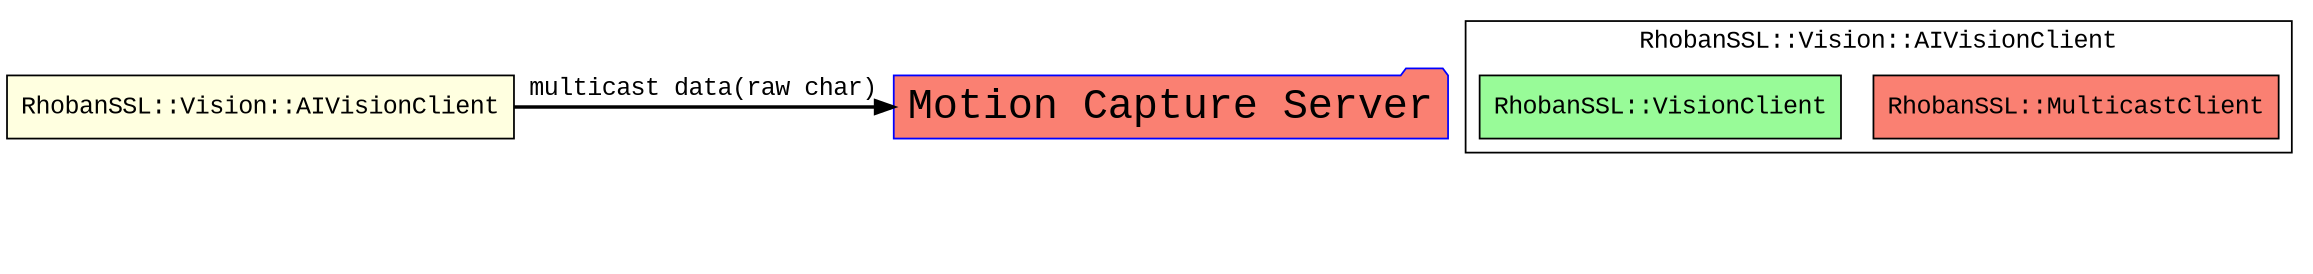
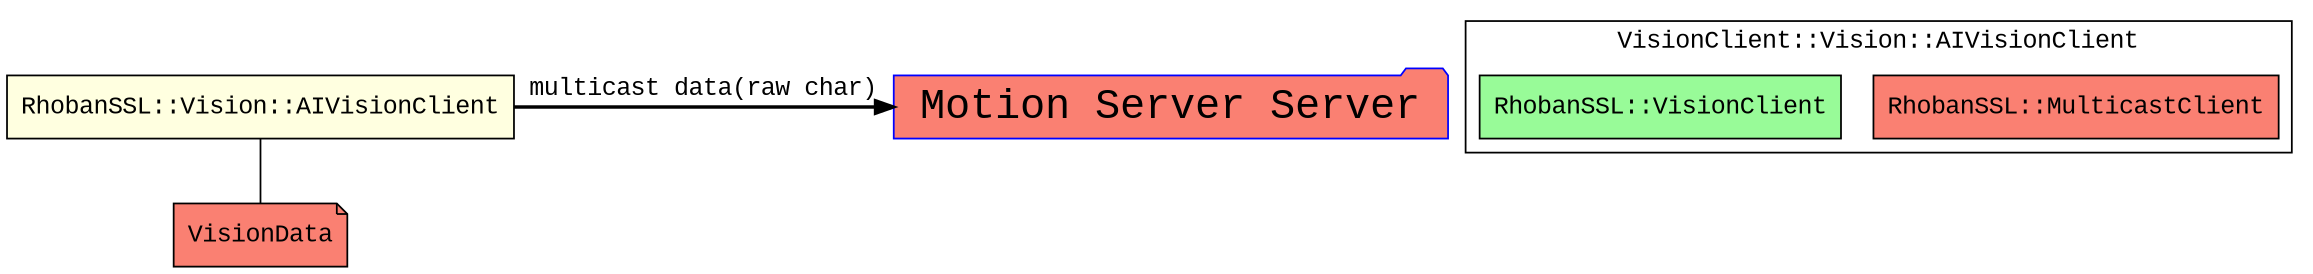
(1879, 41) -> (1879, 41)
(1171, 107) -> (1171, 107)
none -> (260, 235)
